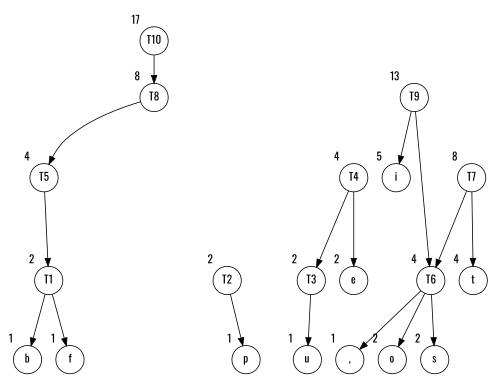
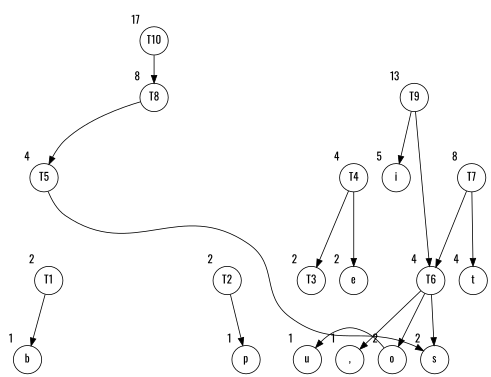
(46, 225) -> (247, 243)
(310, 316) -> (354, 328)
(70, 360) -> none
